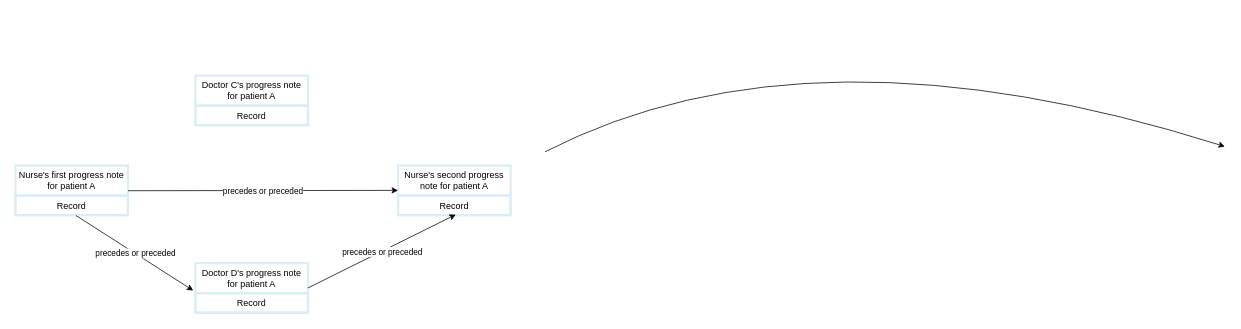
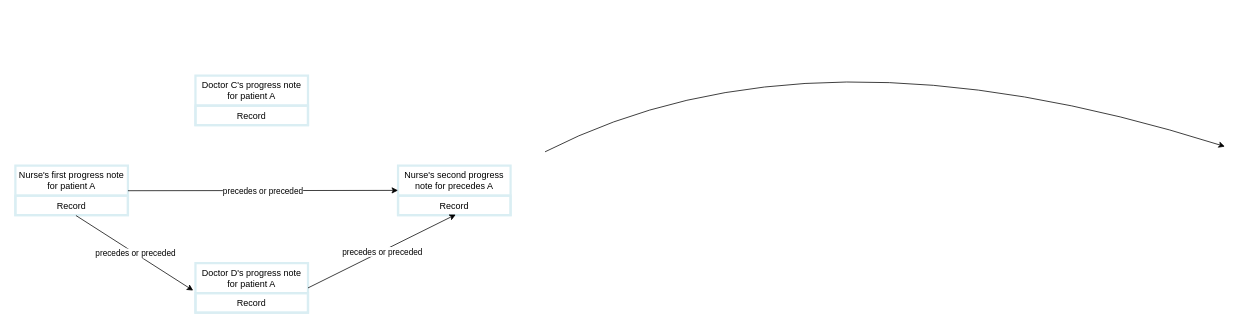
(454, 180) -> (454, 180)
